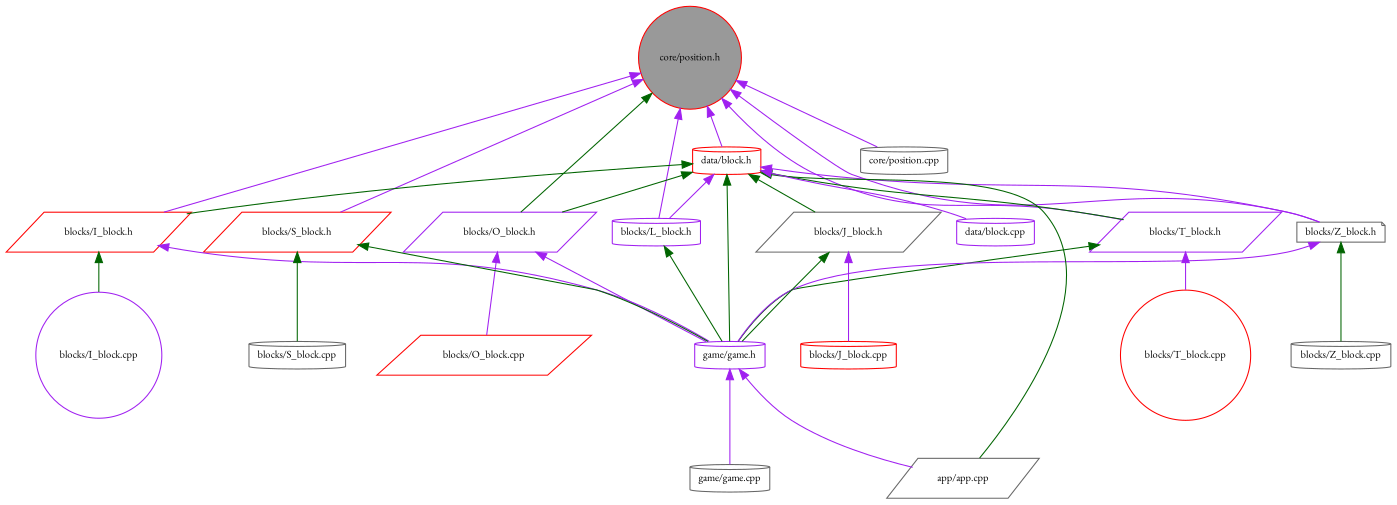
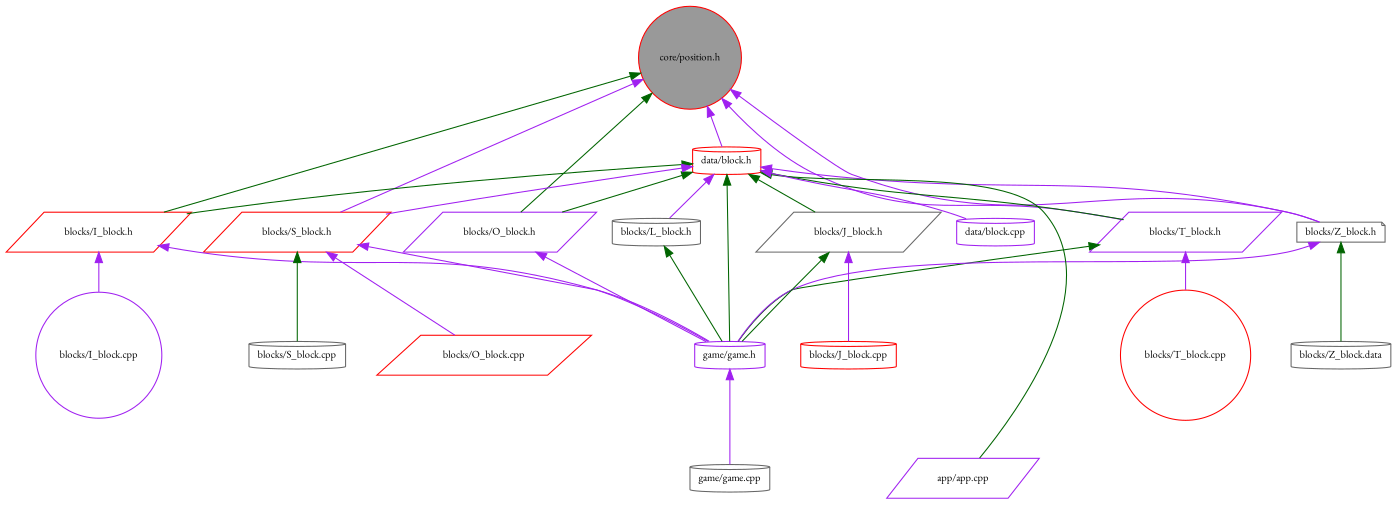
(397, 144) -> (397, 144)
(670, 159) -> none
(904, 161) -> none
none -> (534, 190)
(656, 232) -> (656, 232)
(99, 277) -> (99, 277)
(543, 280) -> (543, 280)
(491, 299) -> (395, 297)
(1341, 355) -> (1341, 355)
(821, 436) -> none
(963, 478) -> (963, 478)
